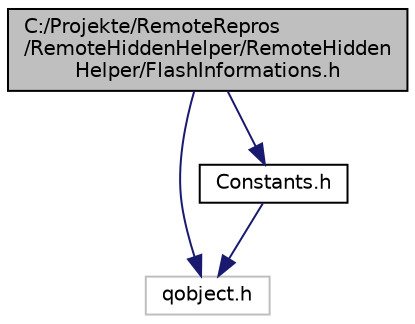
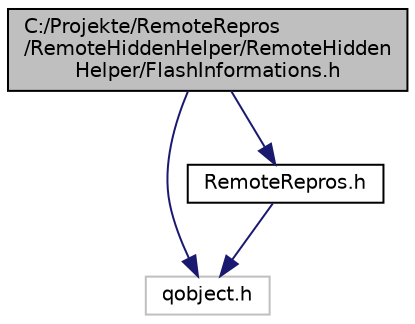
(274, 184) -> (286, 184)
